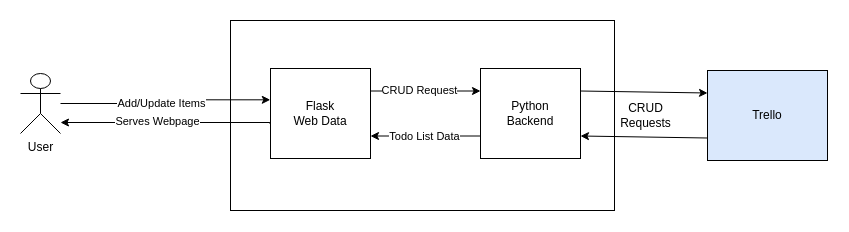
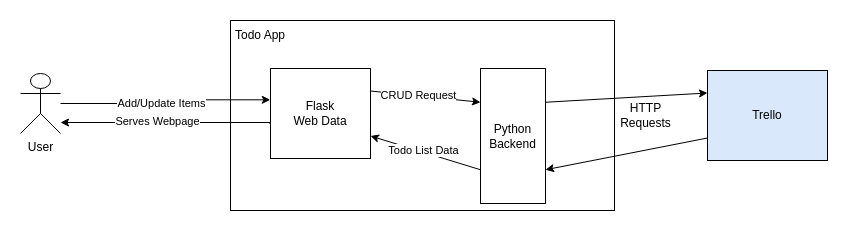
none -> (261, 36)
(531, 114) -> (513, 136)
(646, 116) -> (646, 116)
